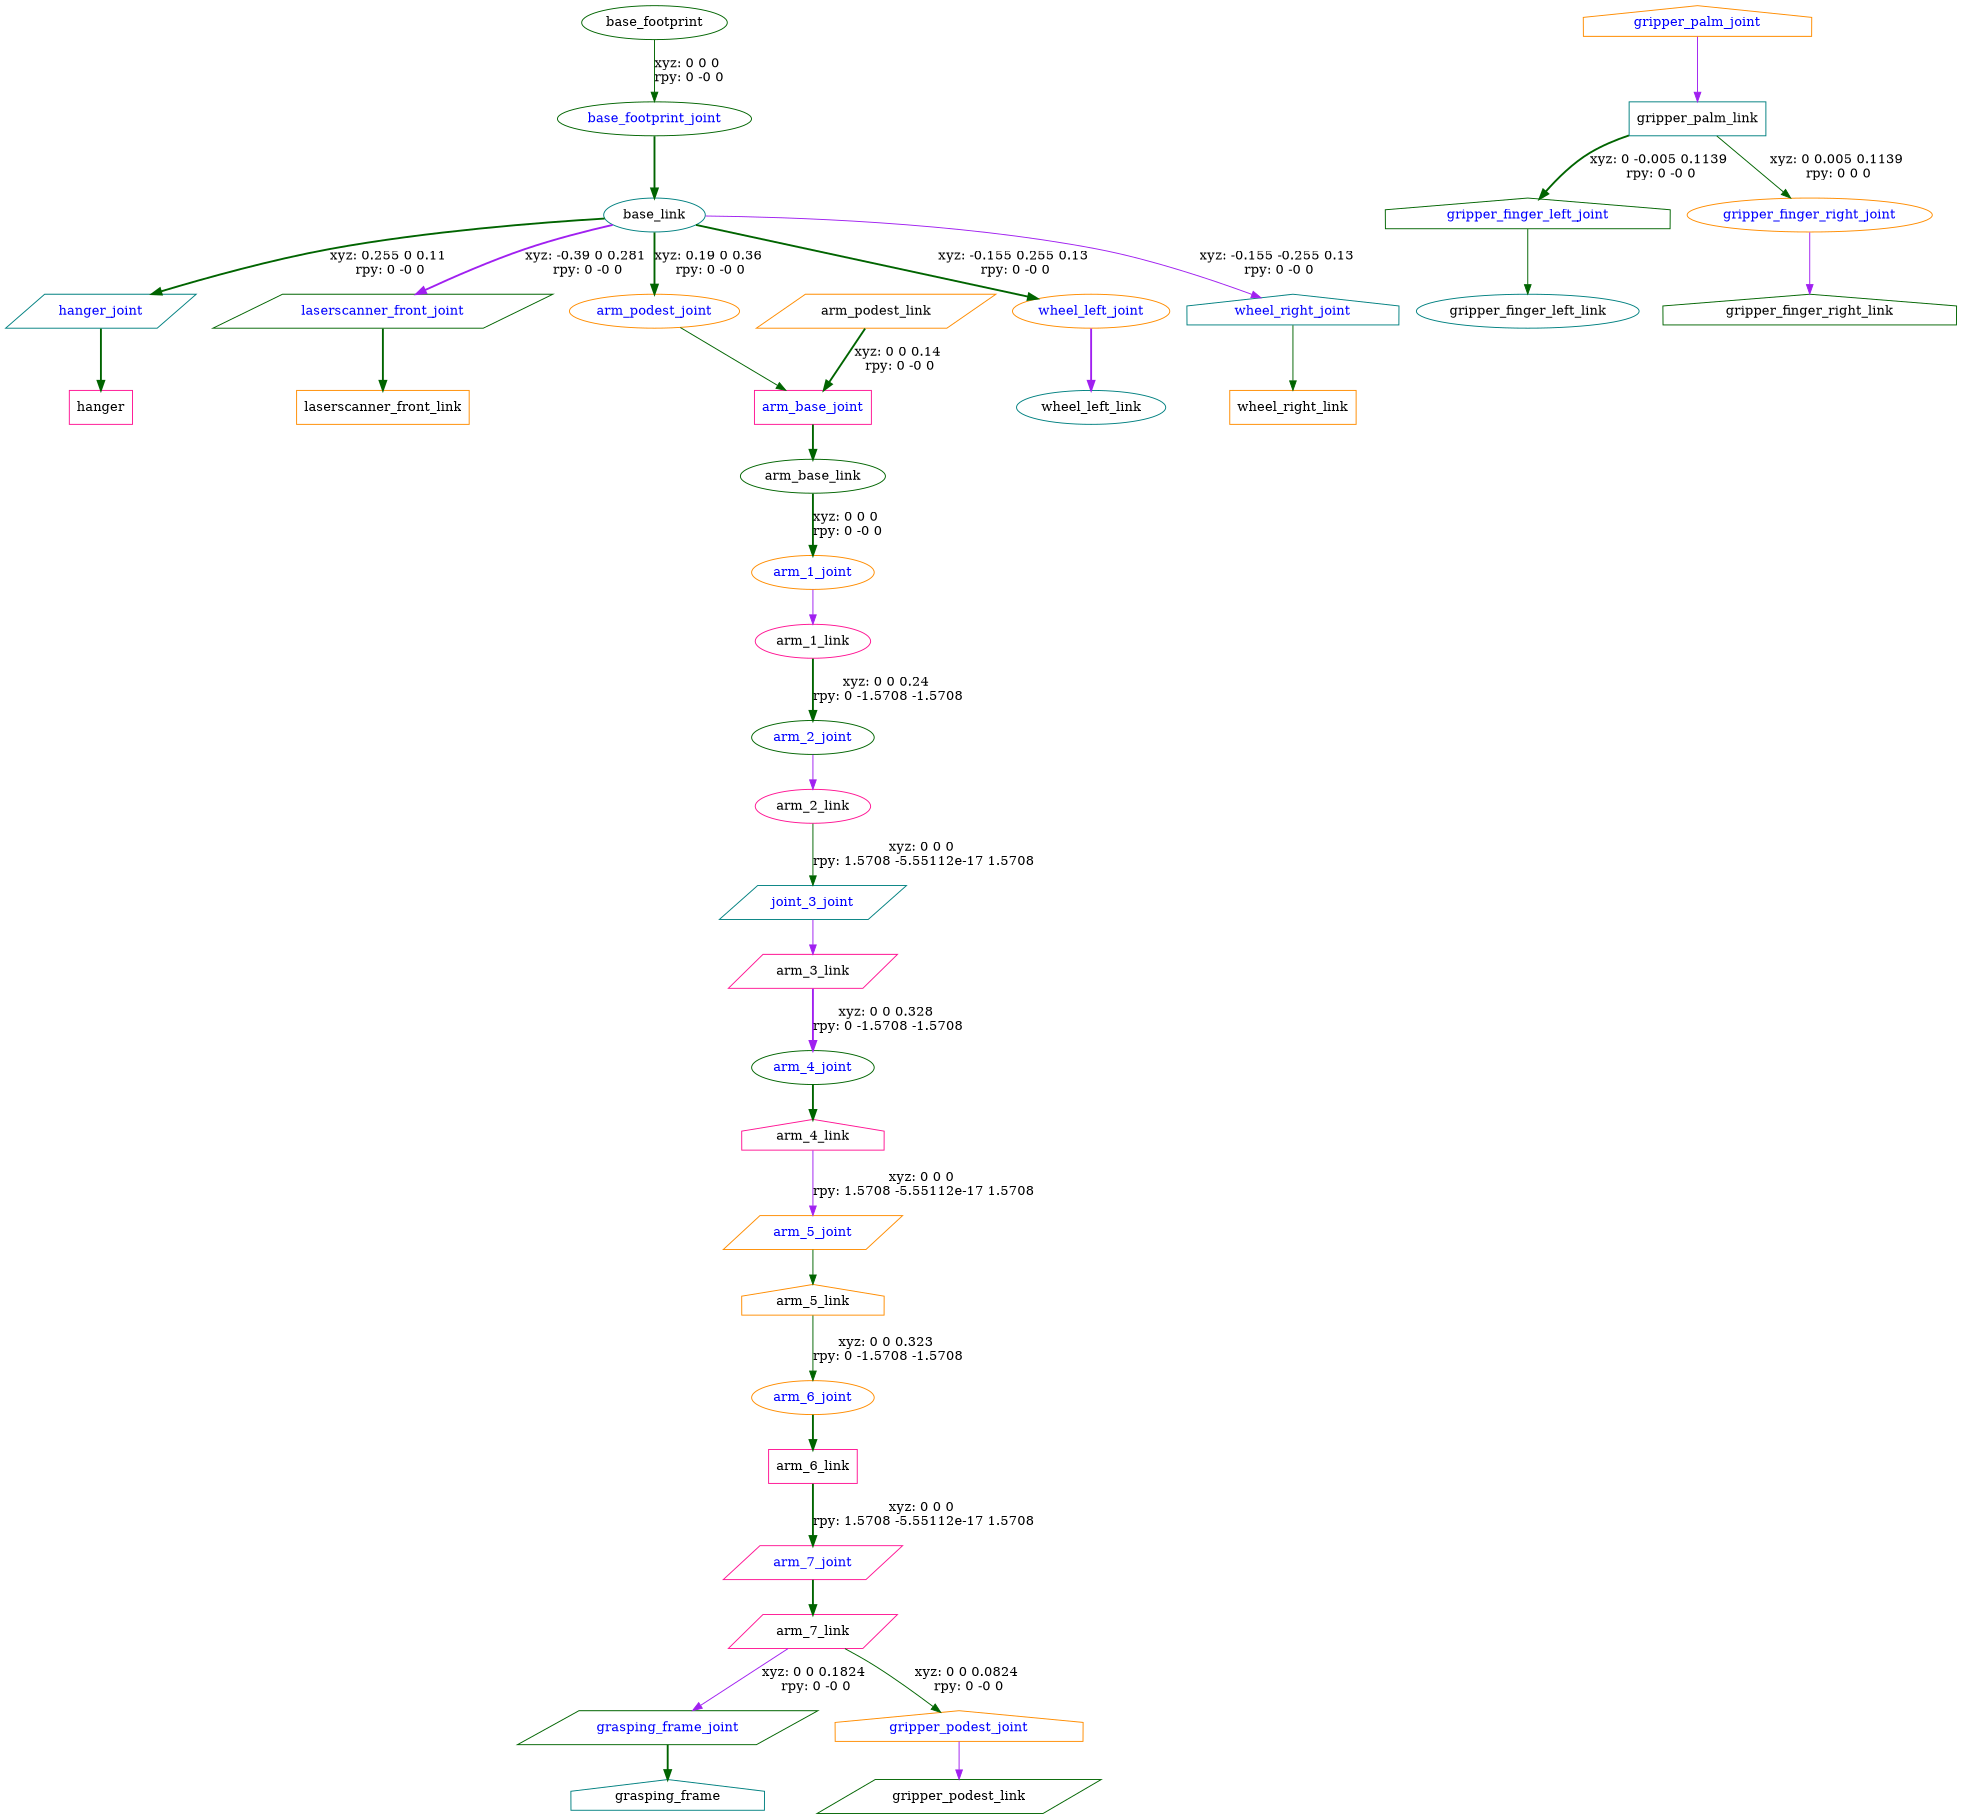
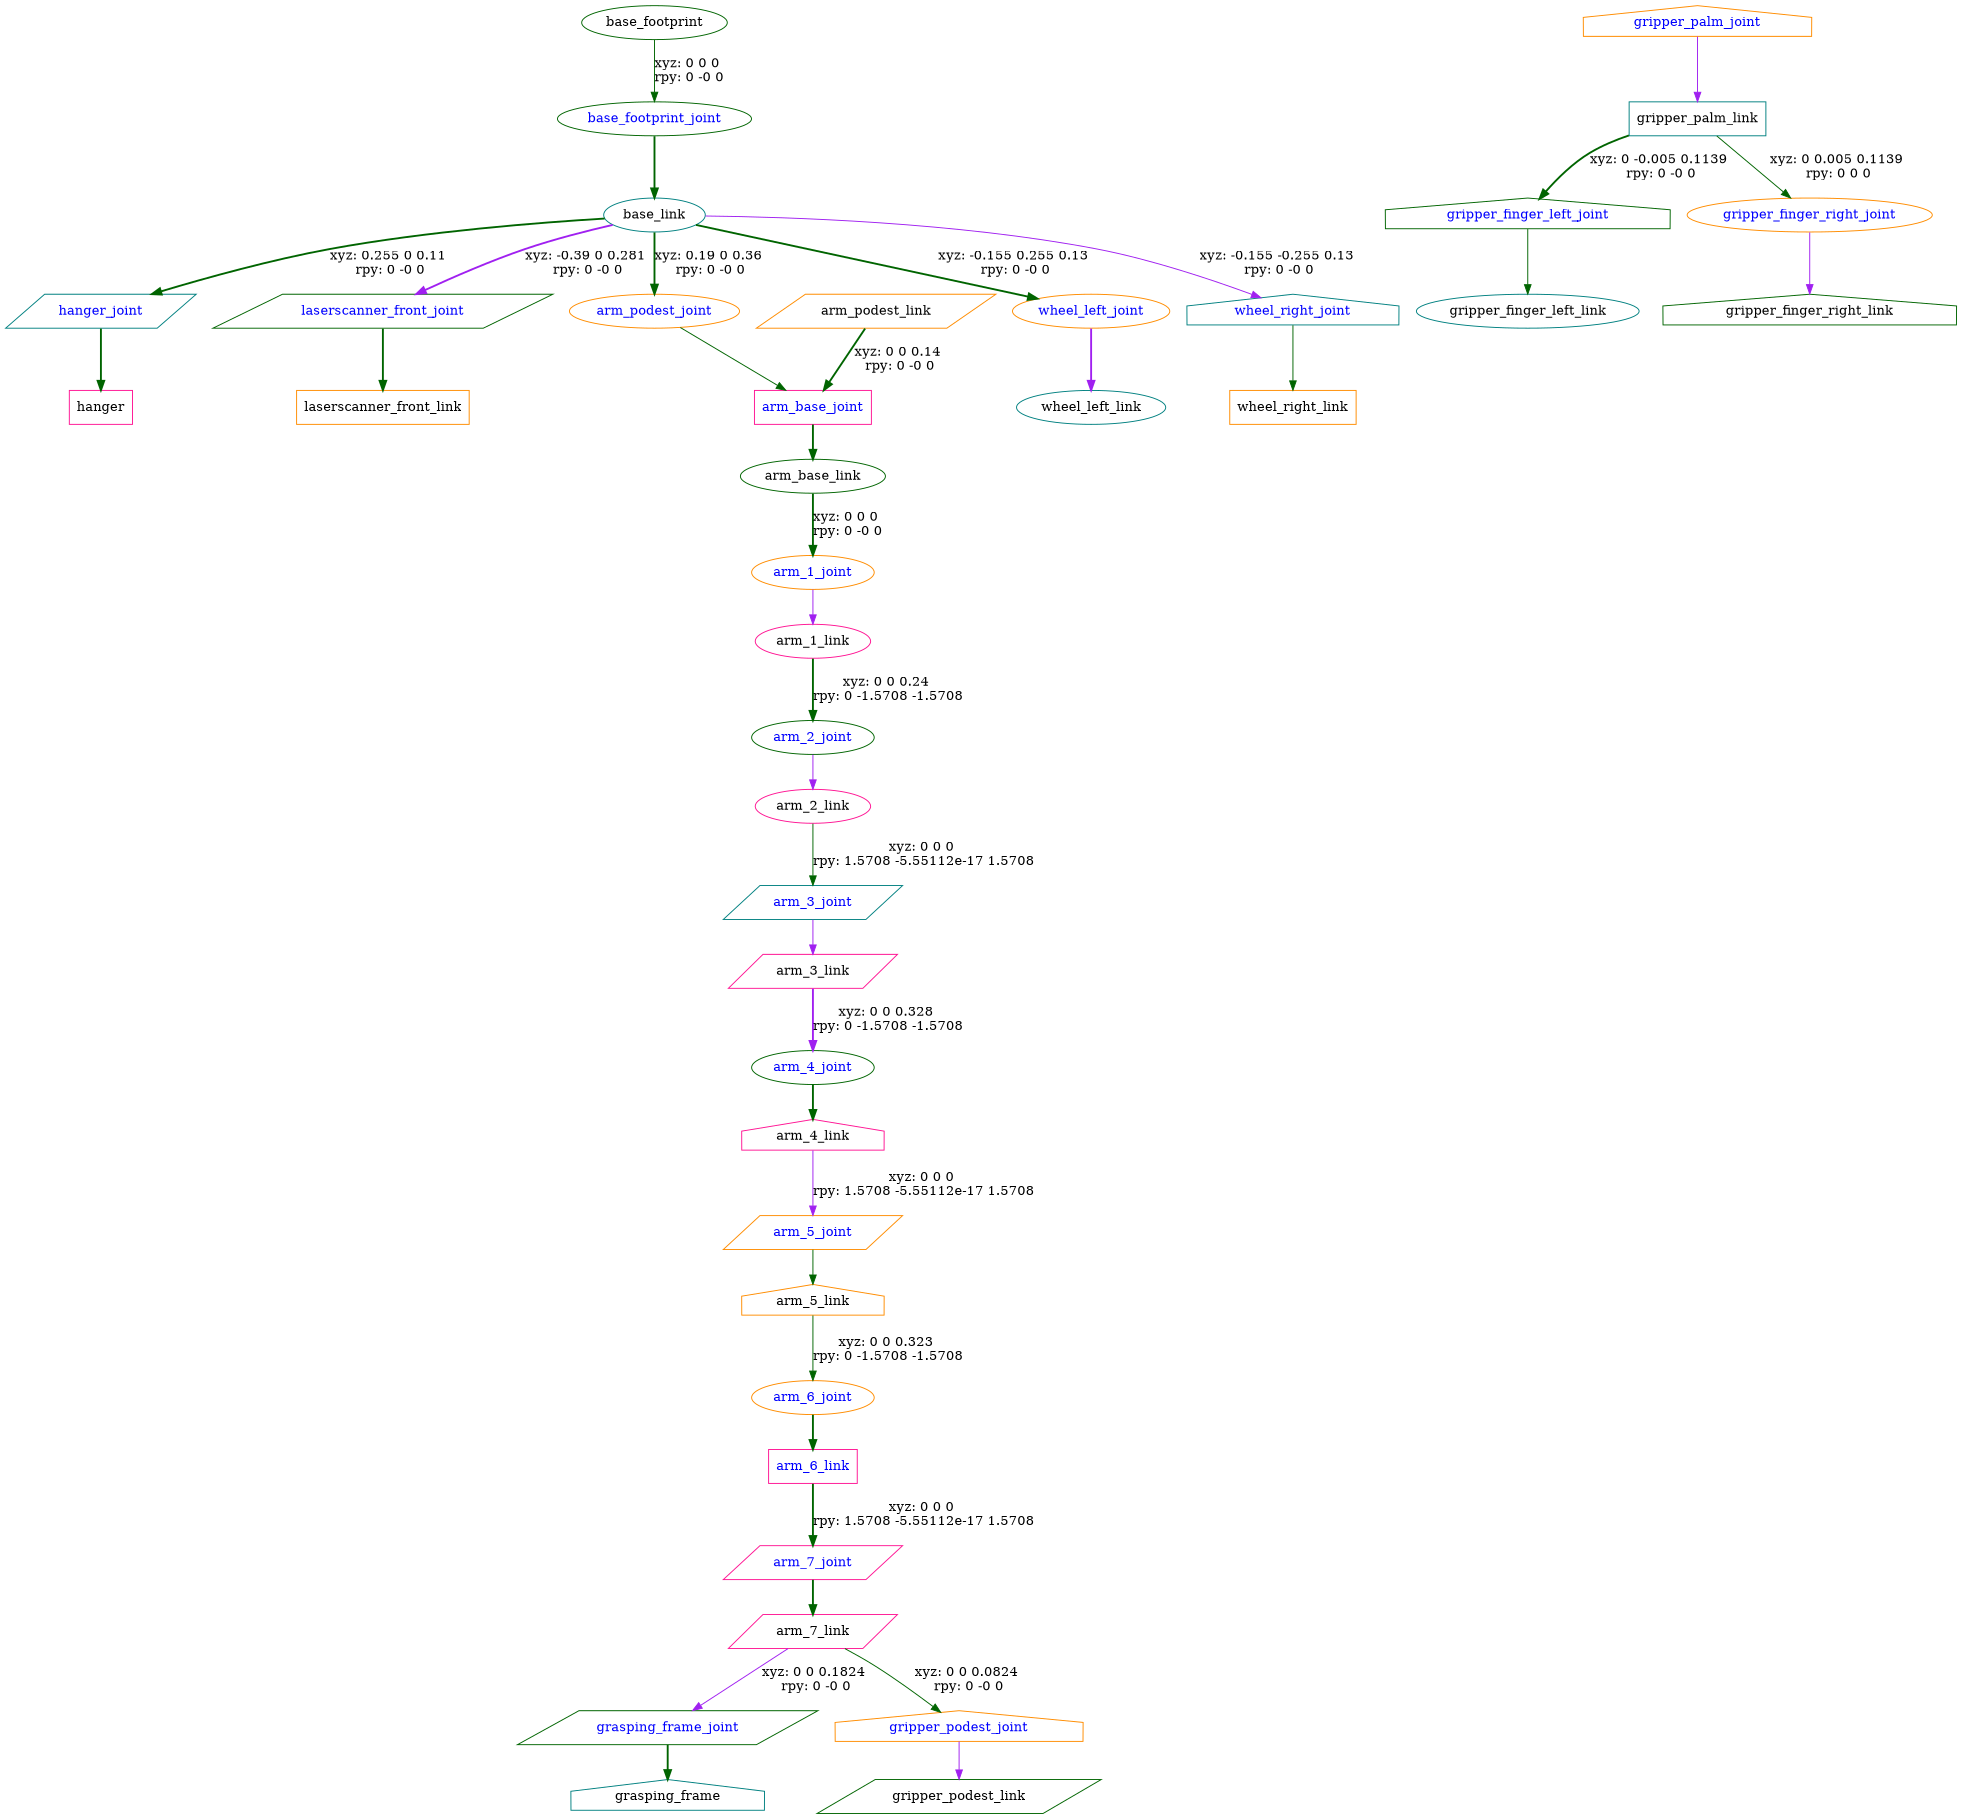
(813, 903) -> (813, 903)
(813, 1466) -> (813, 1466)
